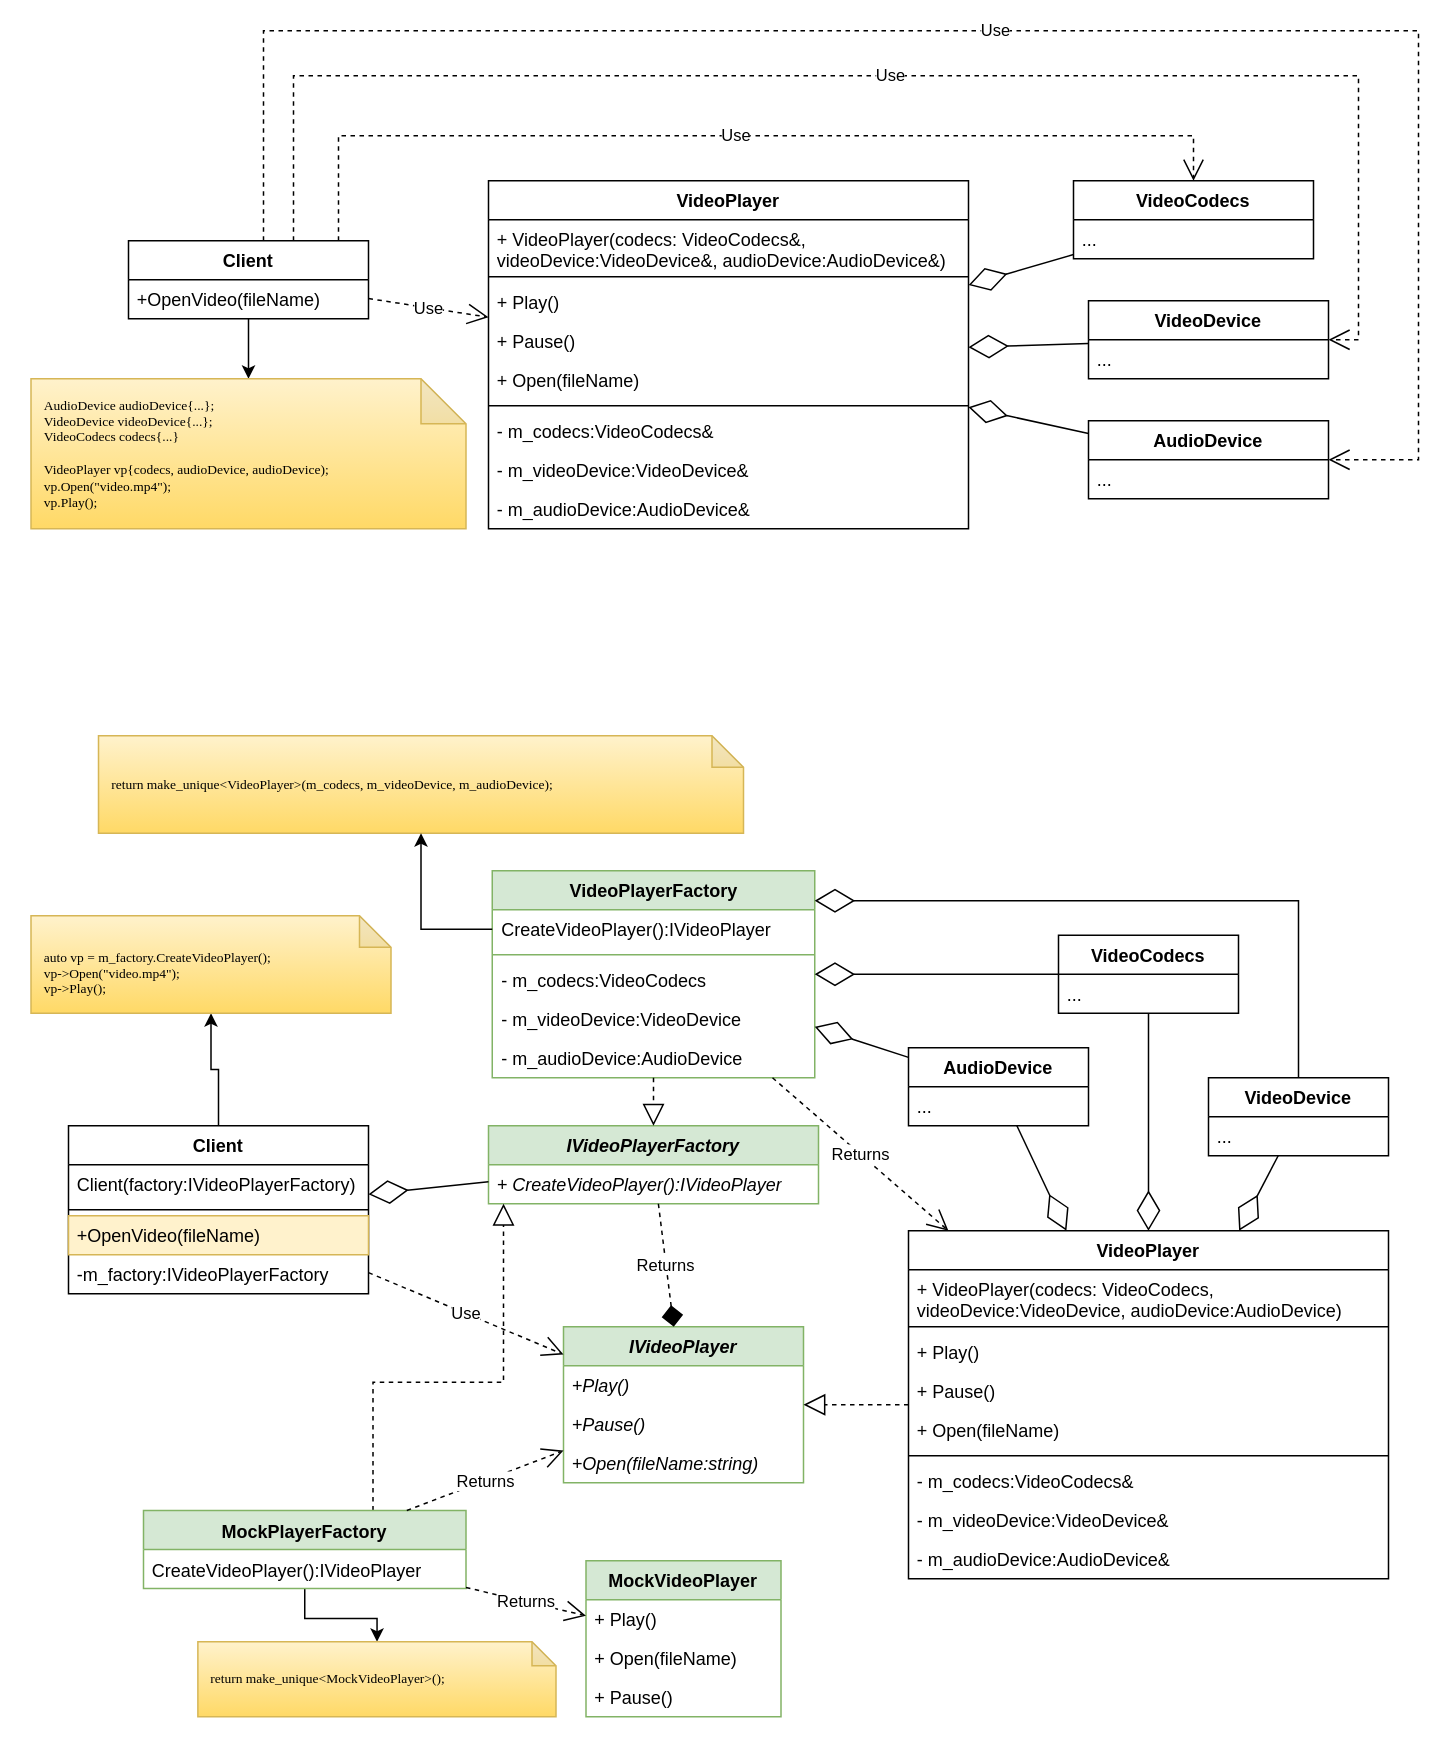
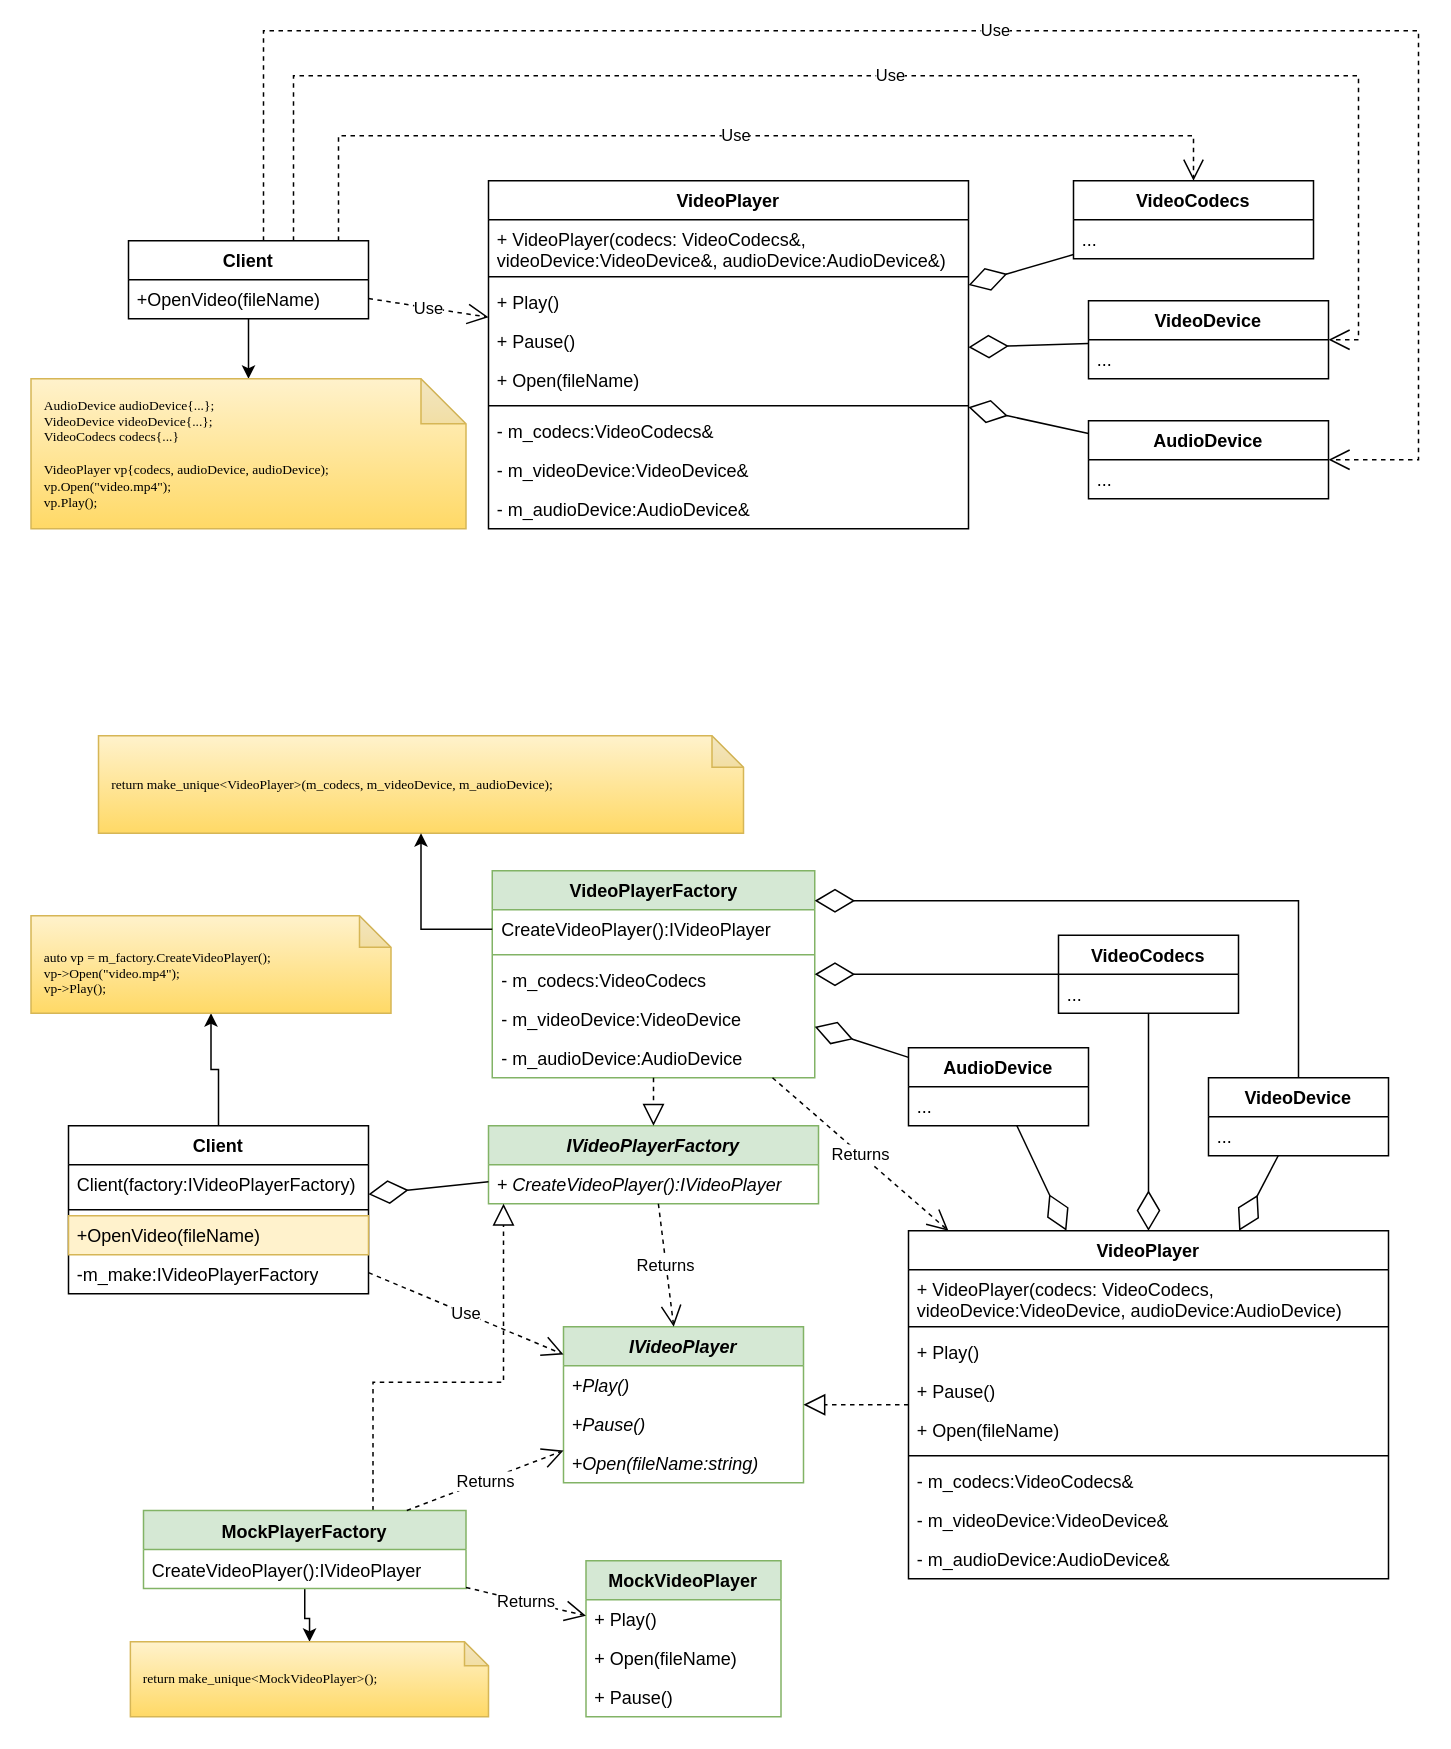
(220, 1287) -> (206, 1276)
(671, 1305) -> (672, 1313)
(377, 1679) -> (309, 1679)
